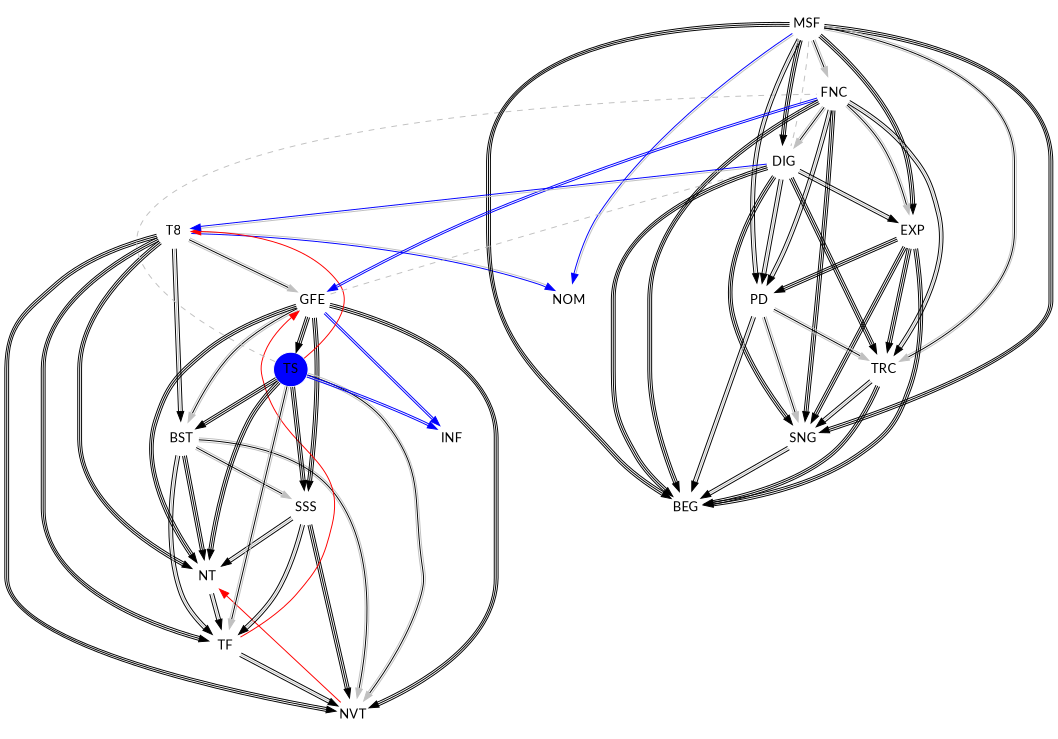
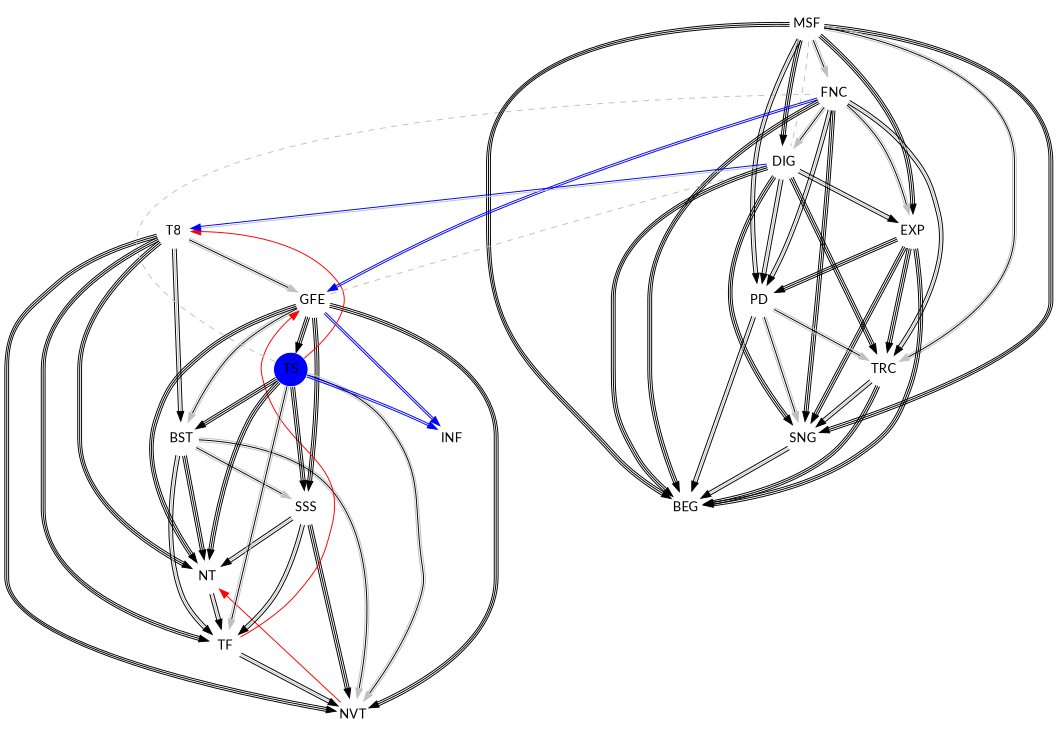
(569, 300) -> none
